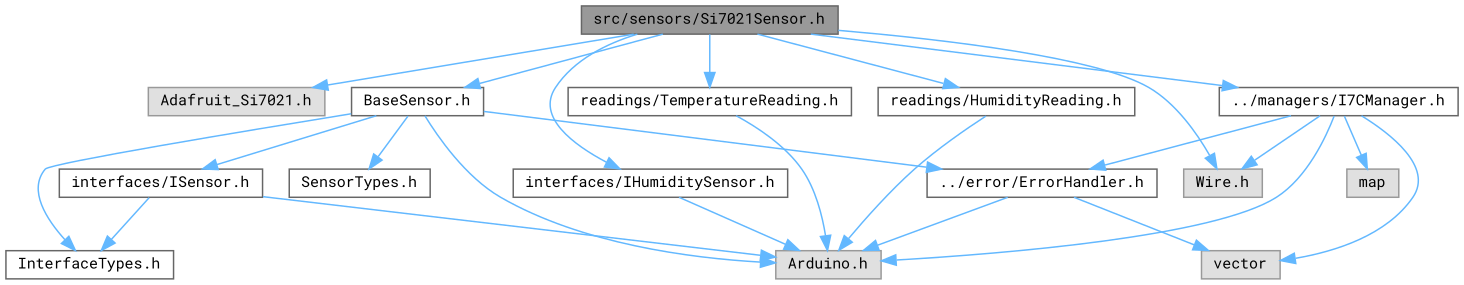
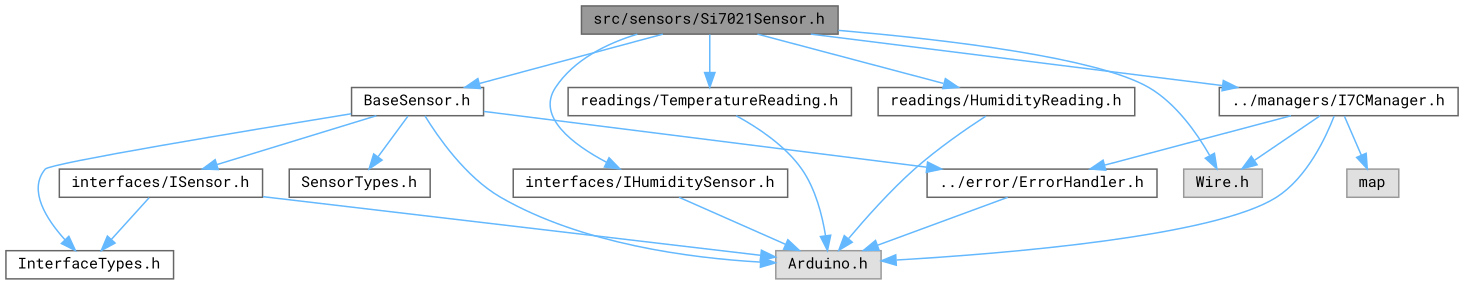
(237, 102) -> none
(1241, 265) -> none
